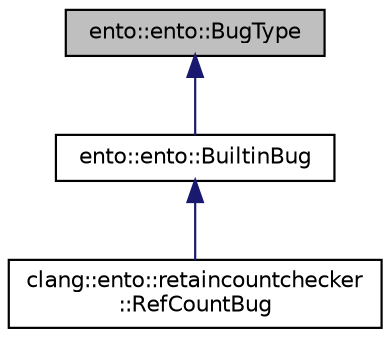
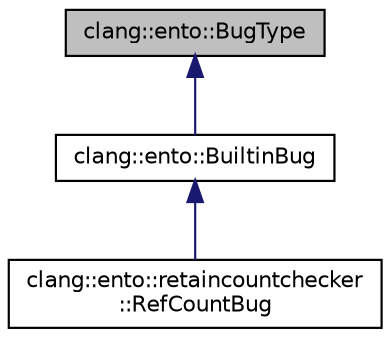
(195, 33) -> (195, 33)
(195, 158) -> (195, 158)
